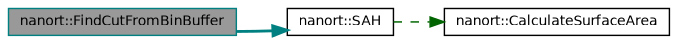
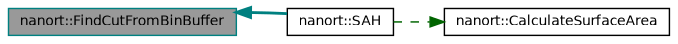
(255, 31) -> (269, 13)
